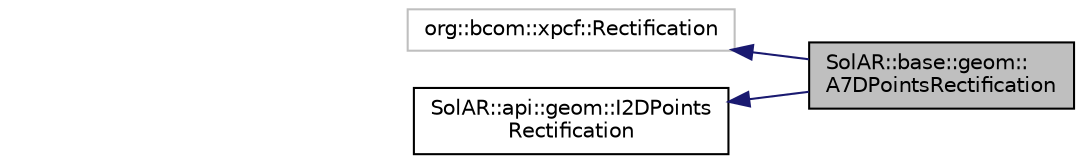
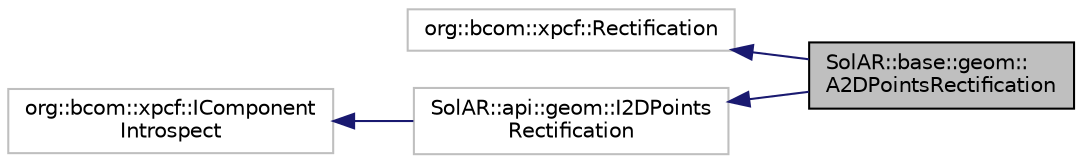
(942, 76) -> (942, 76)
none -> (171, 121)
(571, 121) -> (571, 121)
